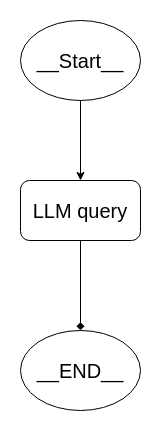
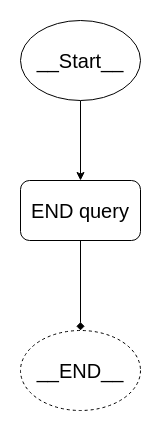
(81, 211) -> (81, 211)
(81, 371) -> (81, 371)
